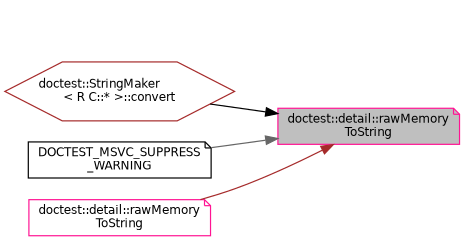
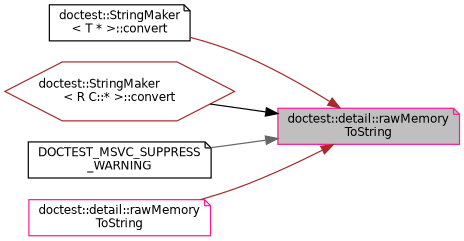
none -> (120, 23)
